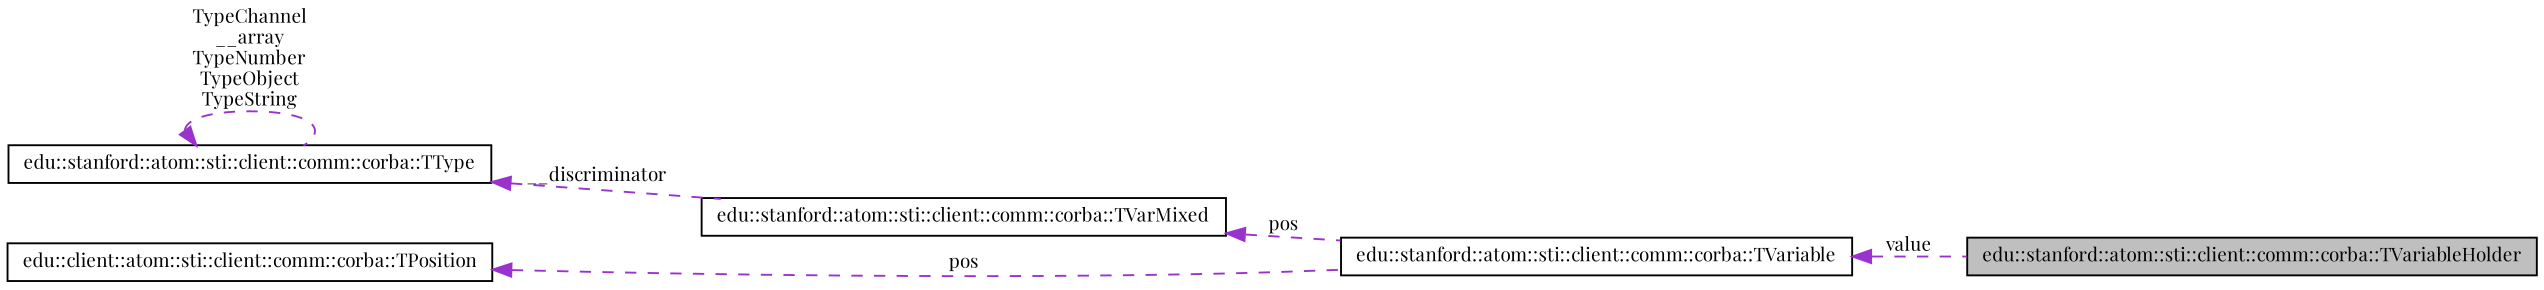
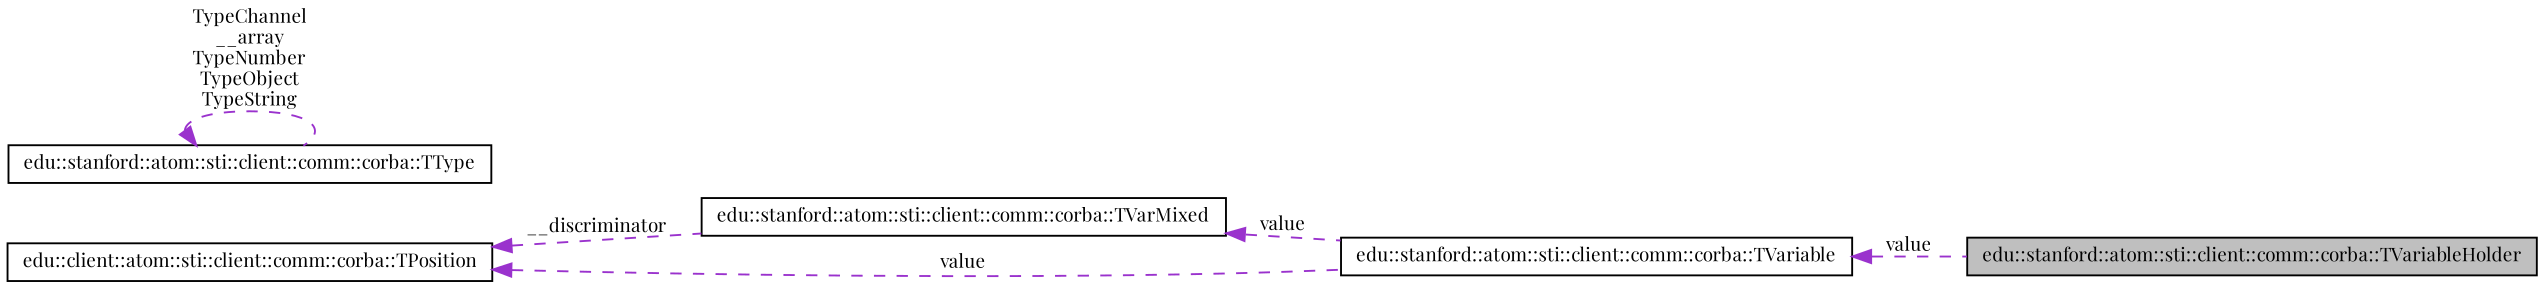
(616, 191) -> (607, 240)
(1283, 225) -> (1283, 225)
(964, 263) -> (964, 263)
